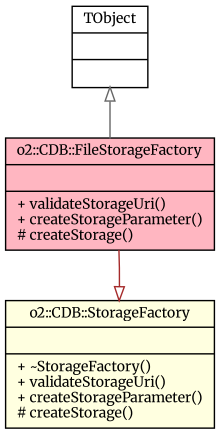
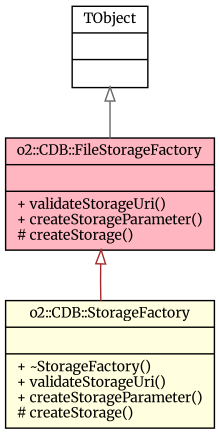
(119, 268) -> (101, 282)
